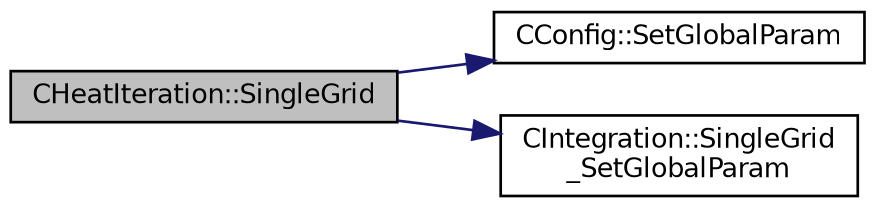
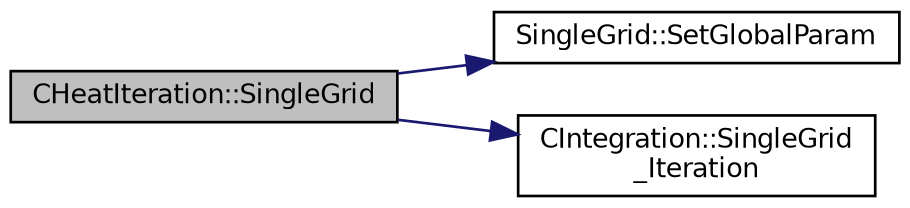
(679, 38) -> (697, 38)
(679, 156) -> (697, 156)
